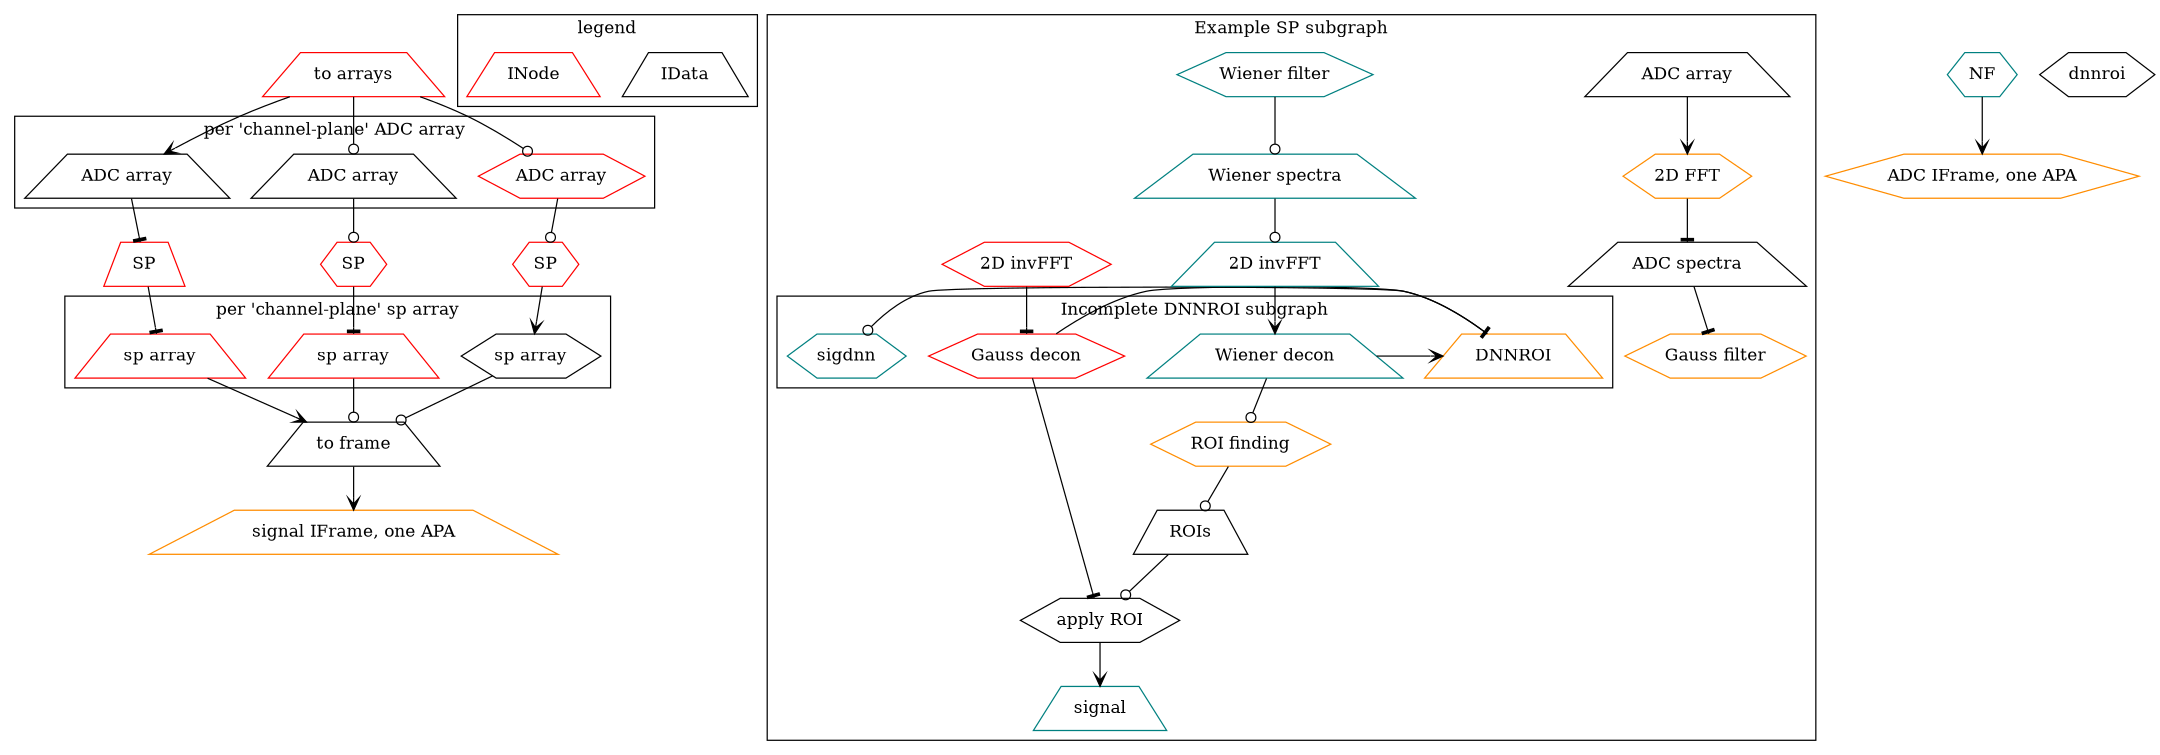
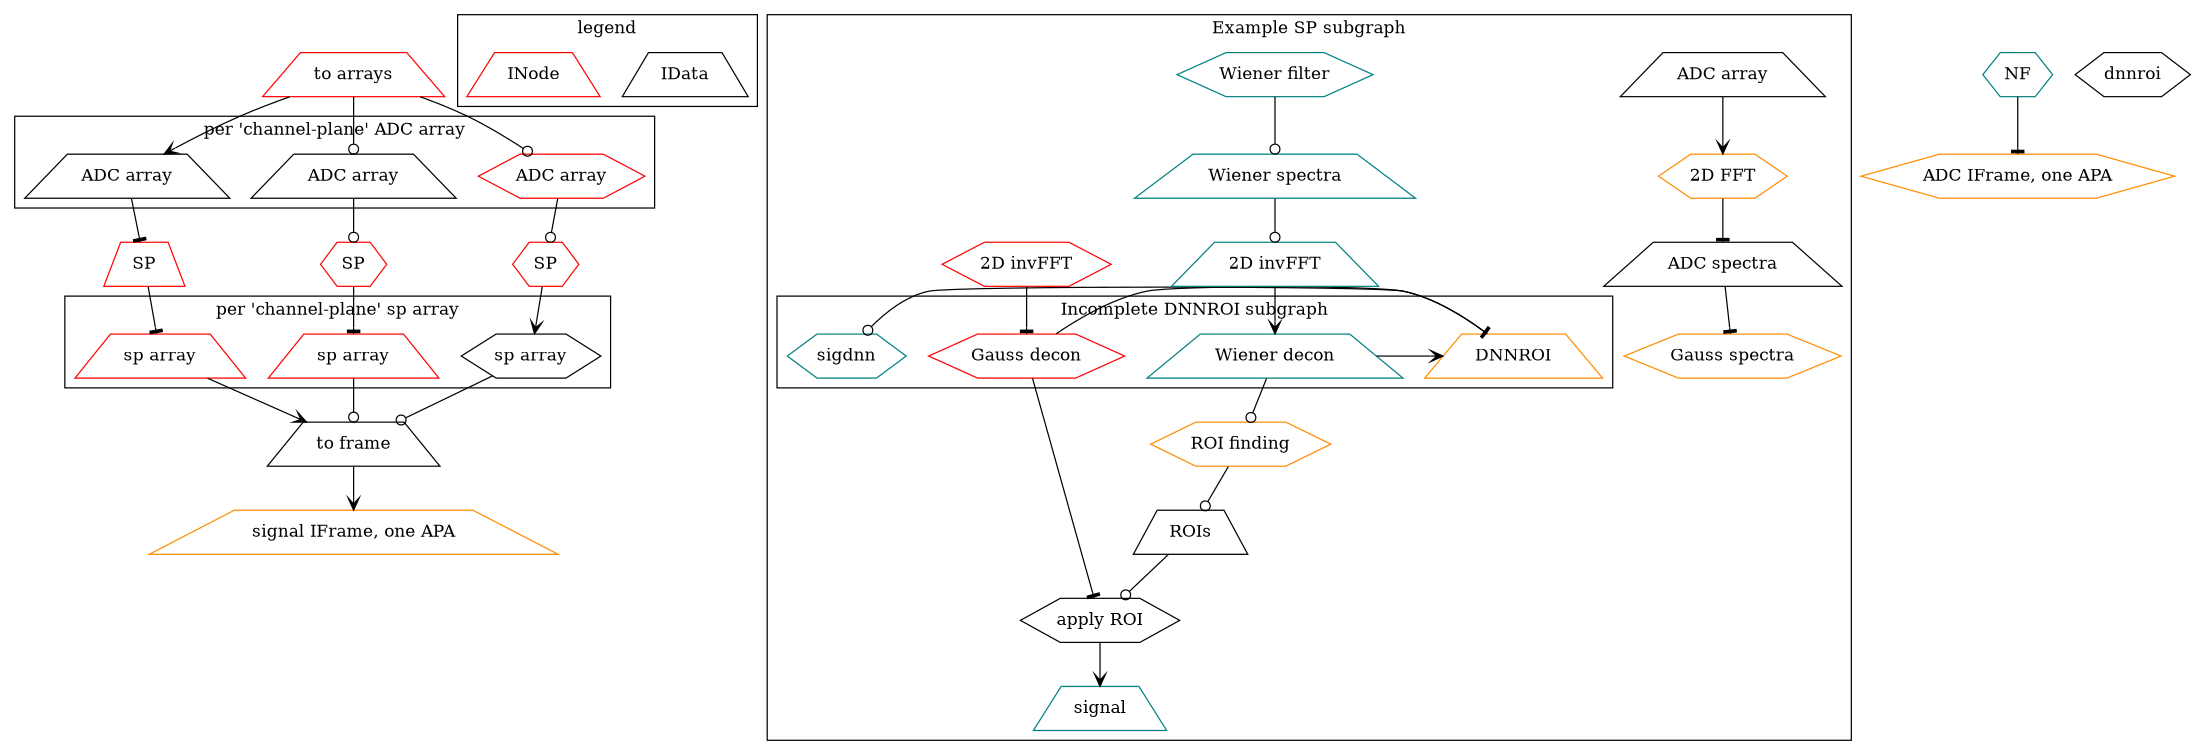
(1982, 119) -> (2018, 122)
(1716, 356) -> (1733, 356)
